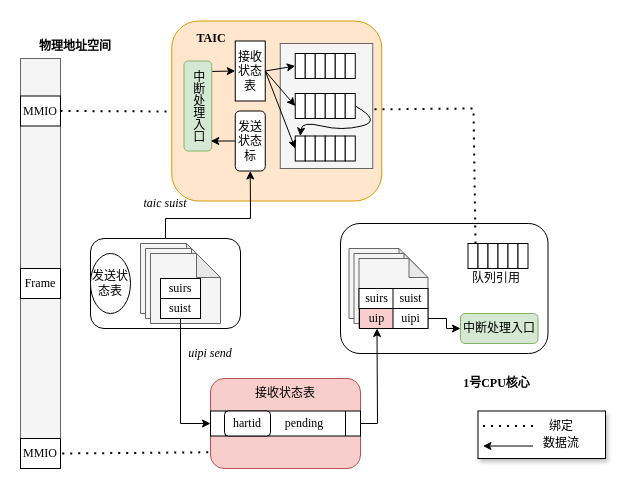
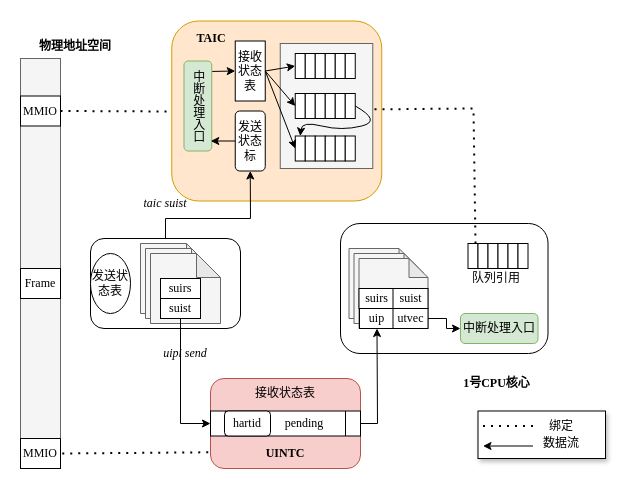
(377, 319) -> (377, 319)
(411, 319) -> (411, 319)
(211, 354) -> (186, 354)
none -> (286, 454)
